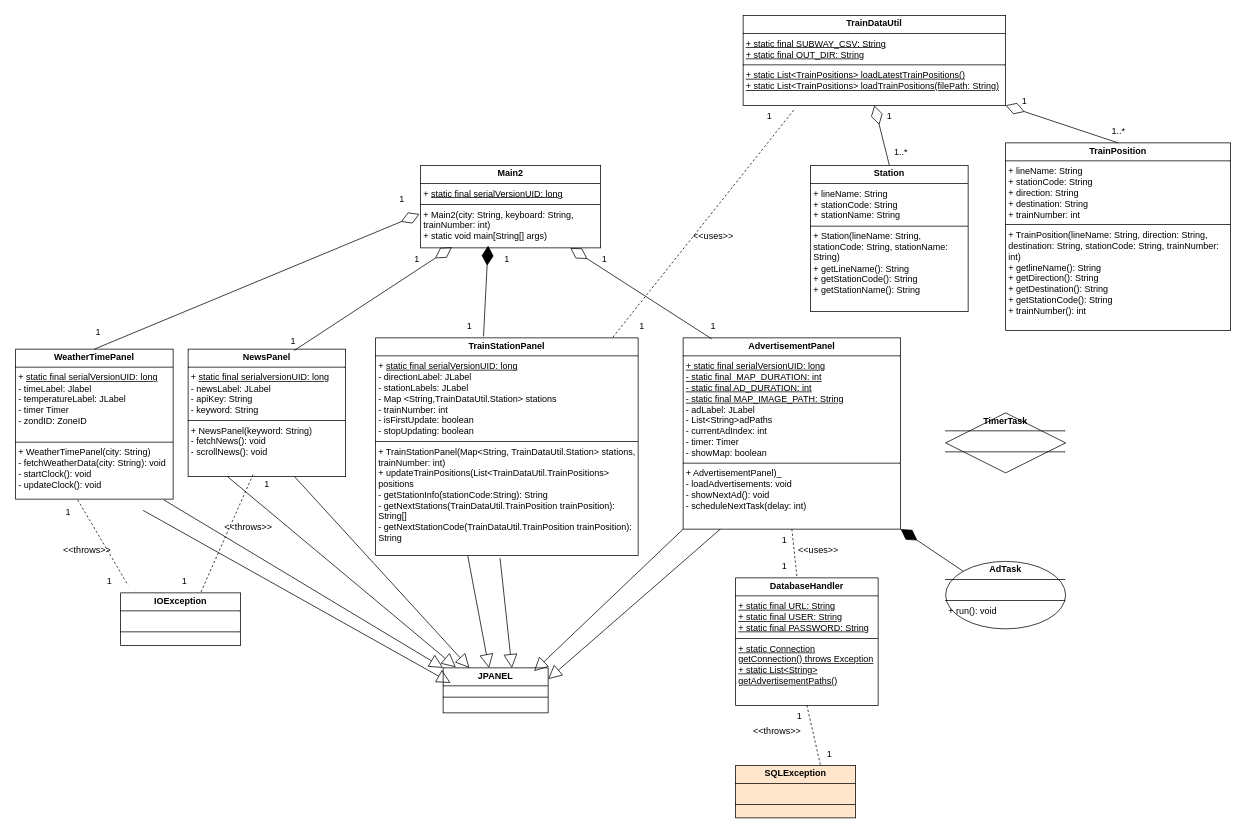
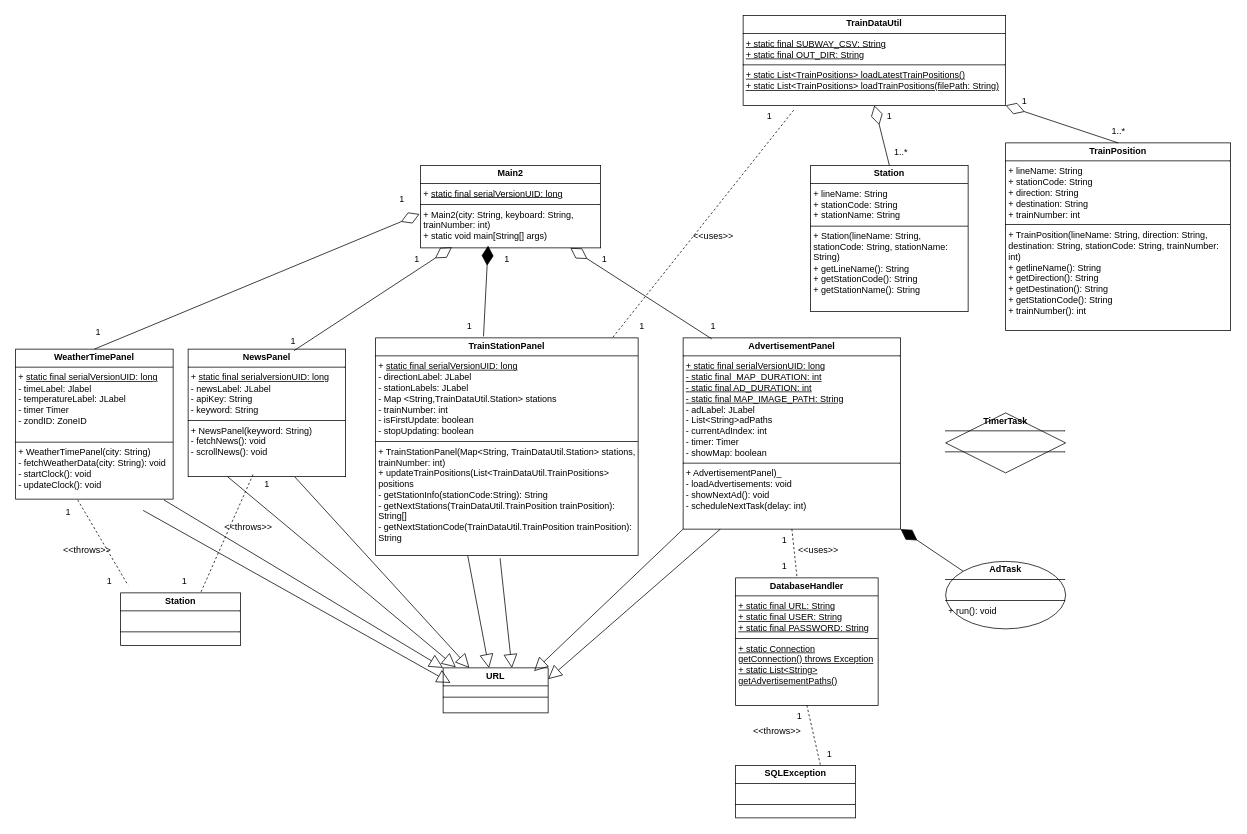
(147, 598) -> (137, 598)
(458, 673) -> (450, 673)
(795, 792) -> (795, 792)
